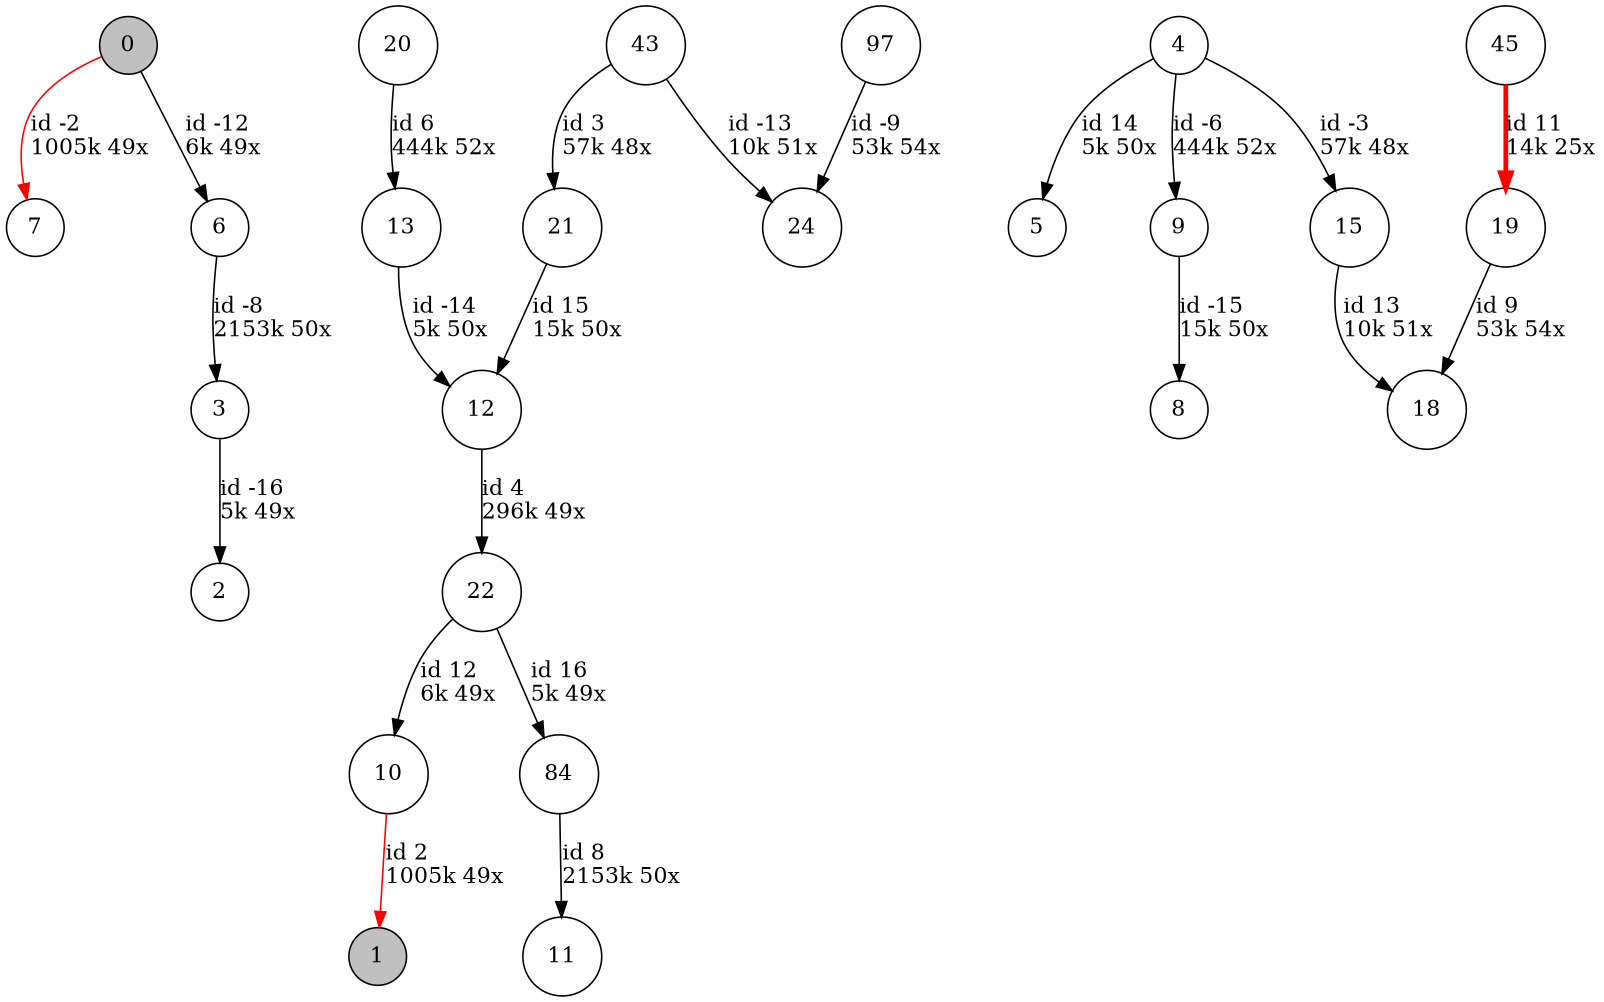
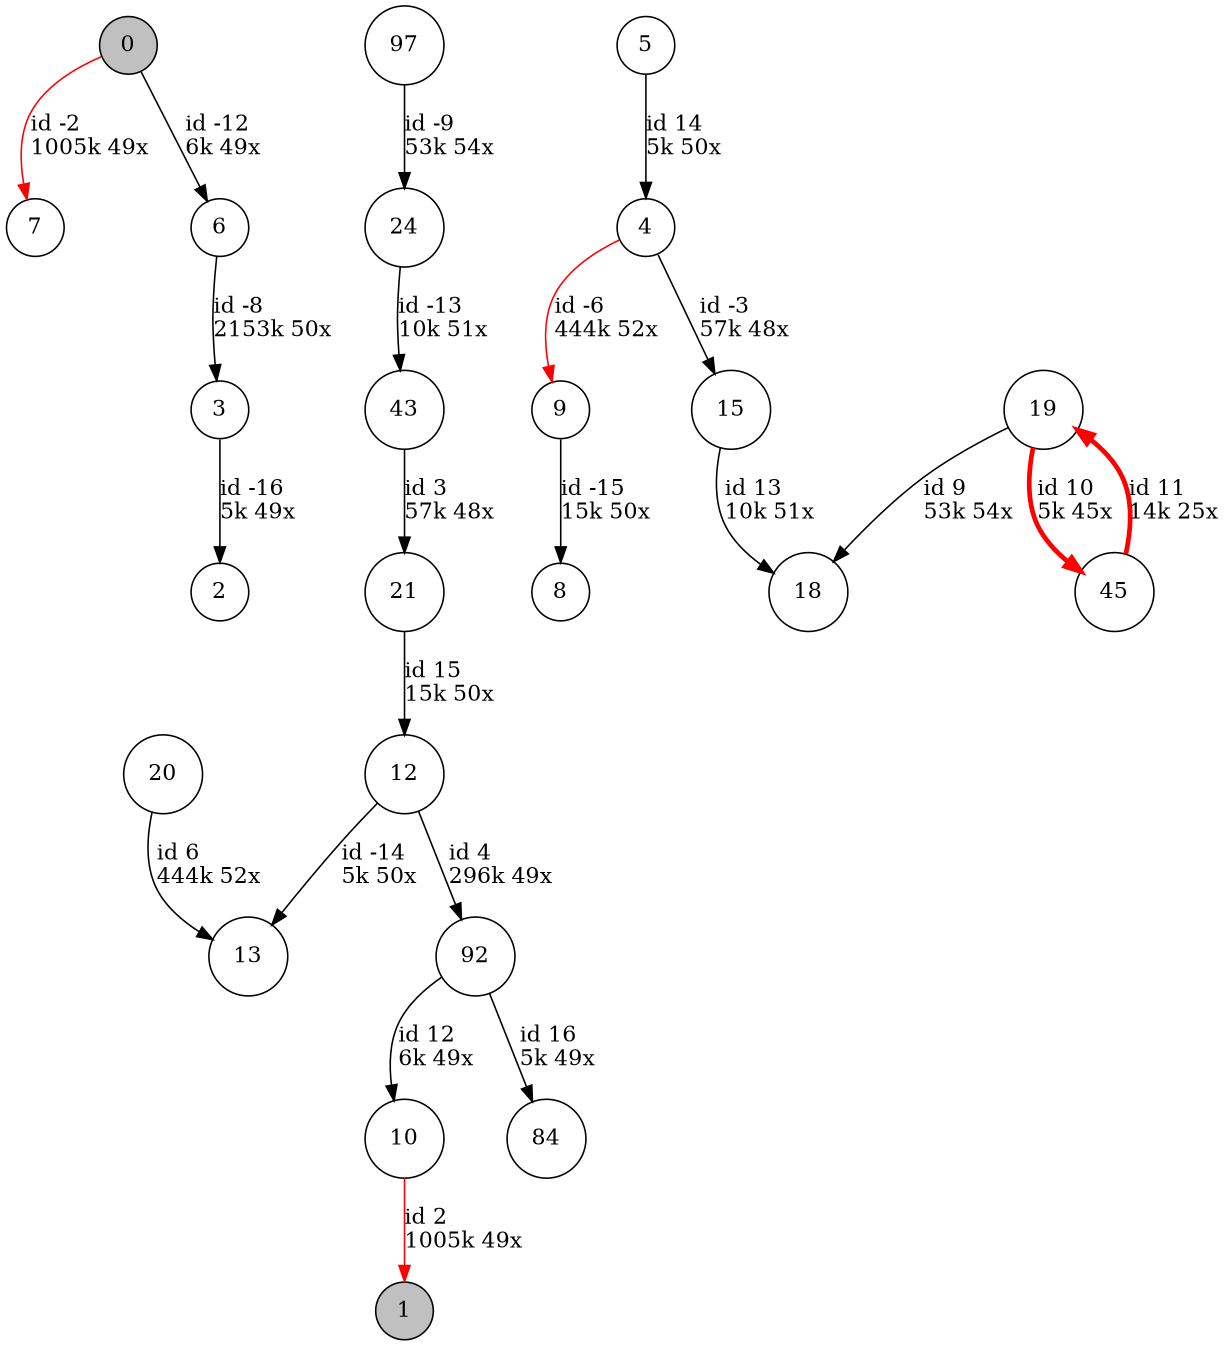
(1085, 109) -> (646, 129)
(1172, 129) -> (558, 289)
(709, 138) -> (398, 311)
(406, 326) -> (328, 857)
none -> (1032, 510)
(482, 592) -> (476, 956)
(562, 956) -> none
